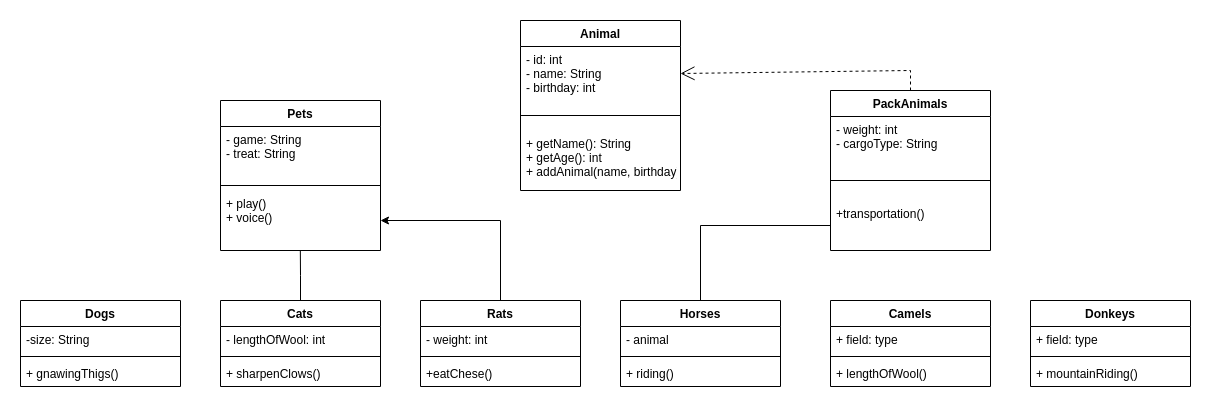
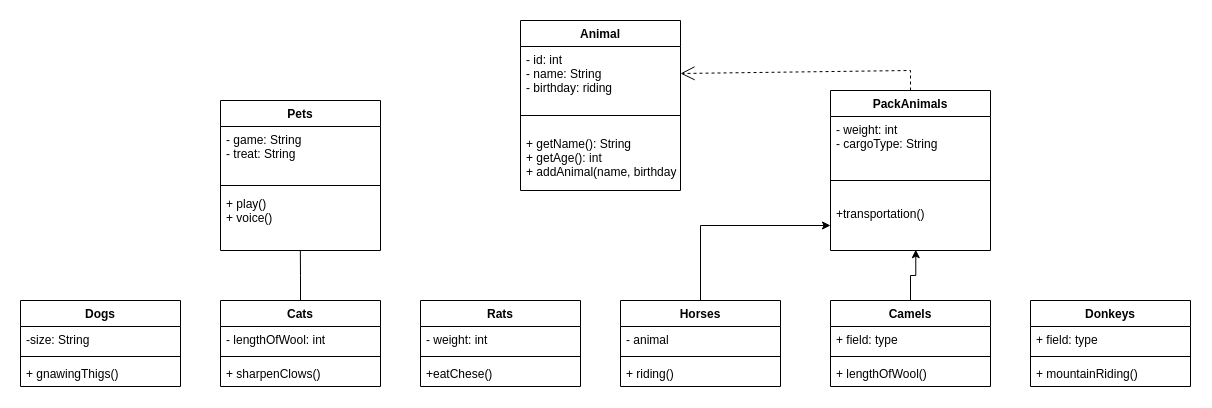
(548, 60) -> (548, 60)
(484, 221) -> none
(824, 226) -> (822, 226)
none -> (911, 277)
